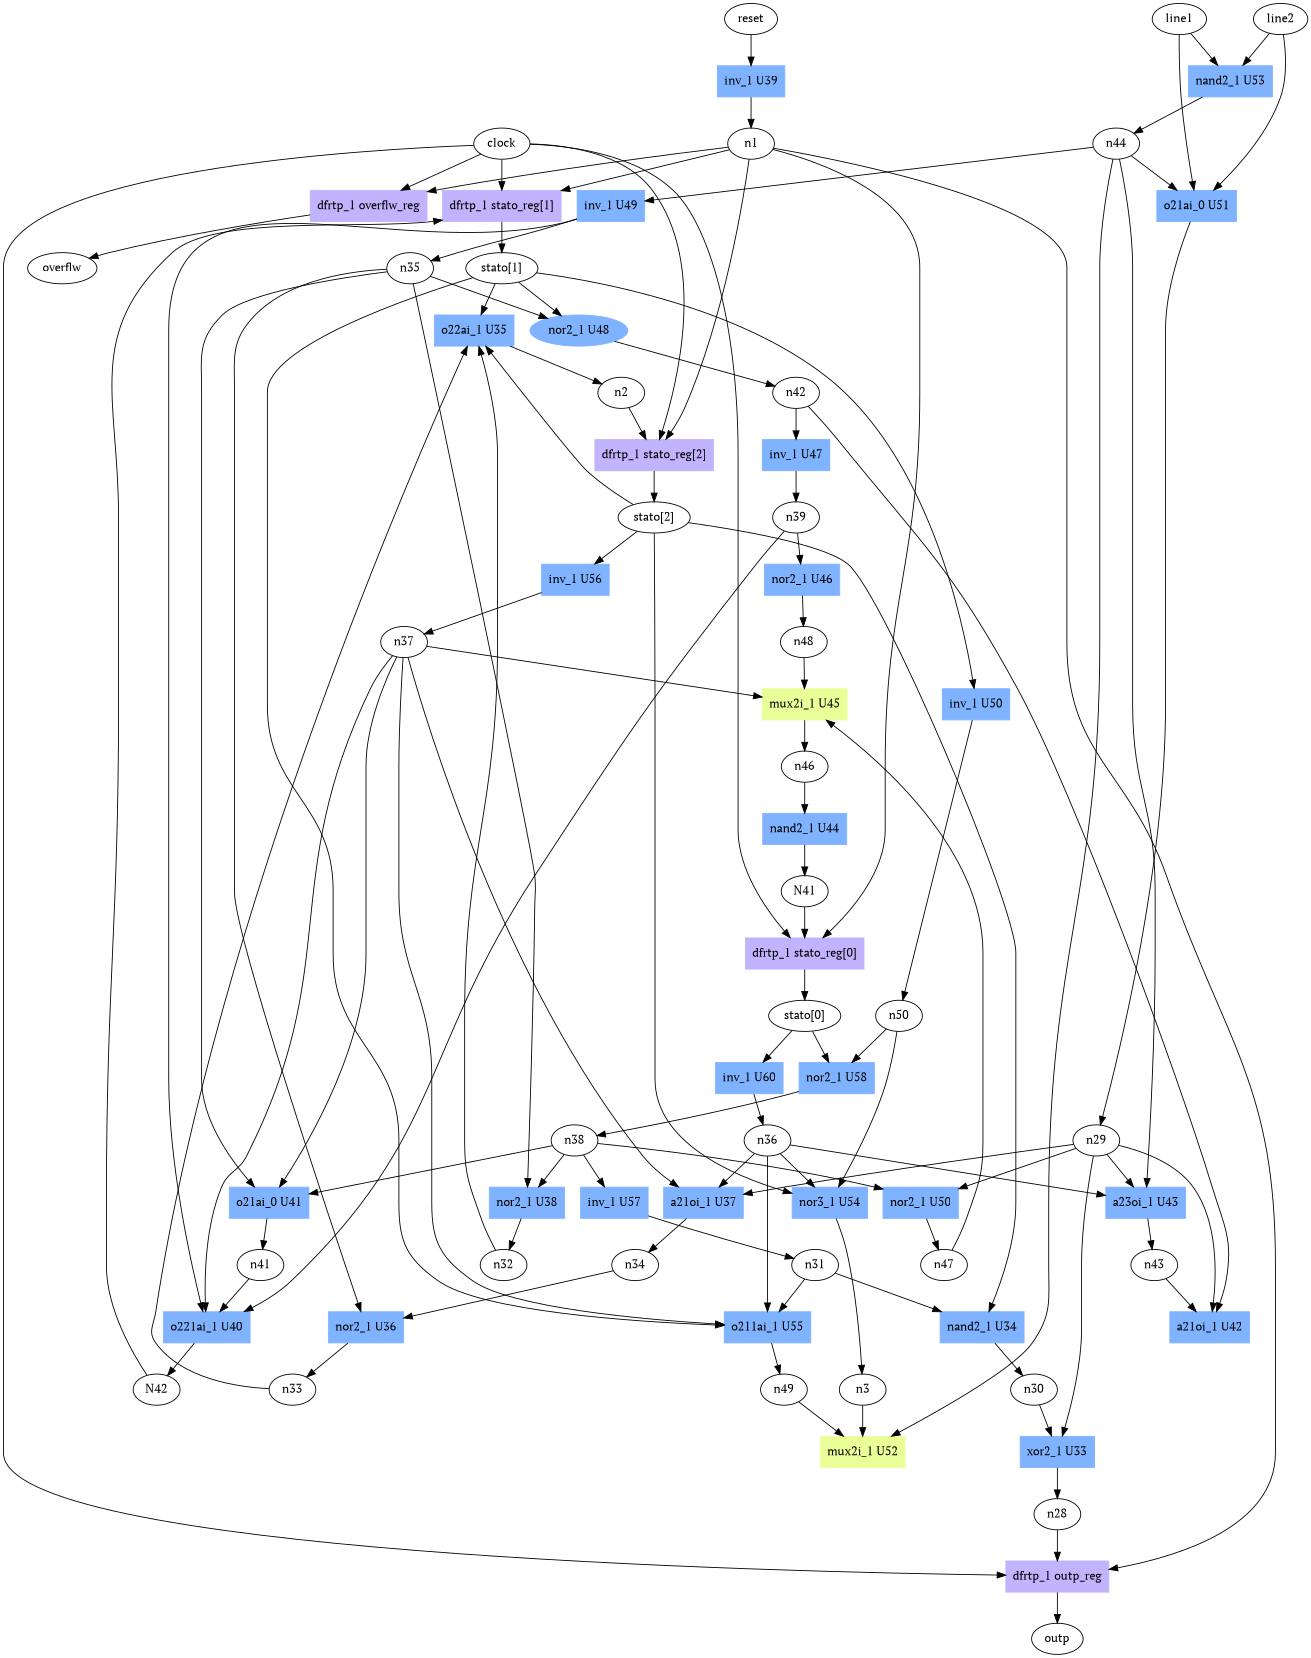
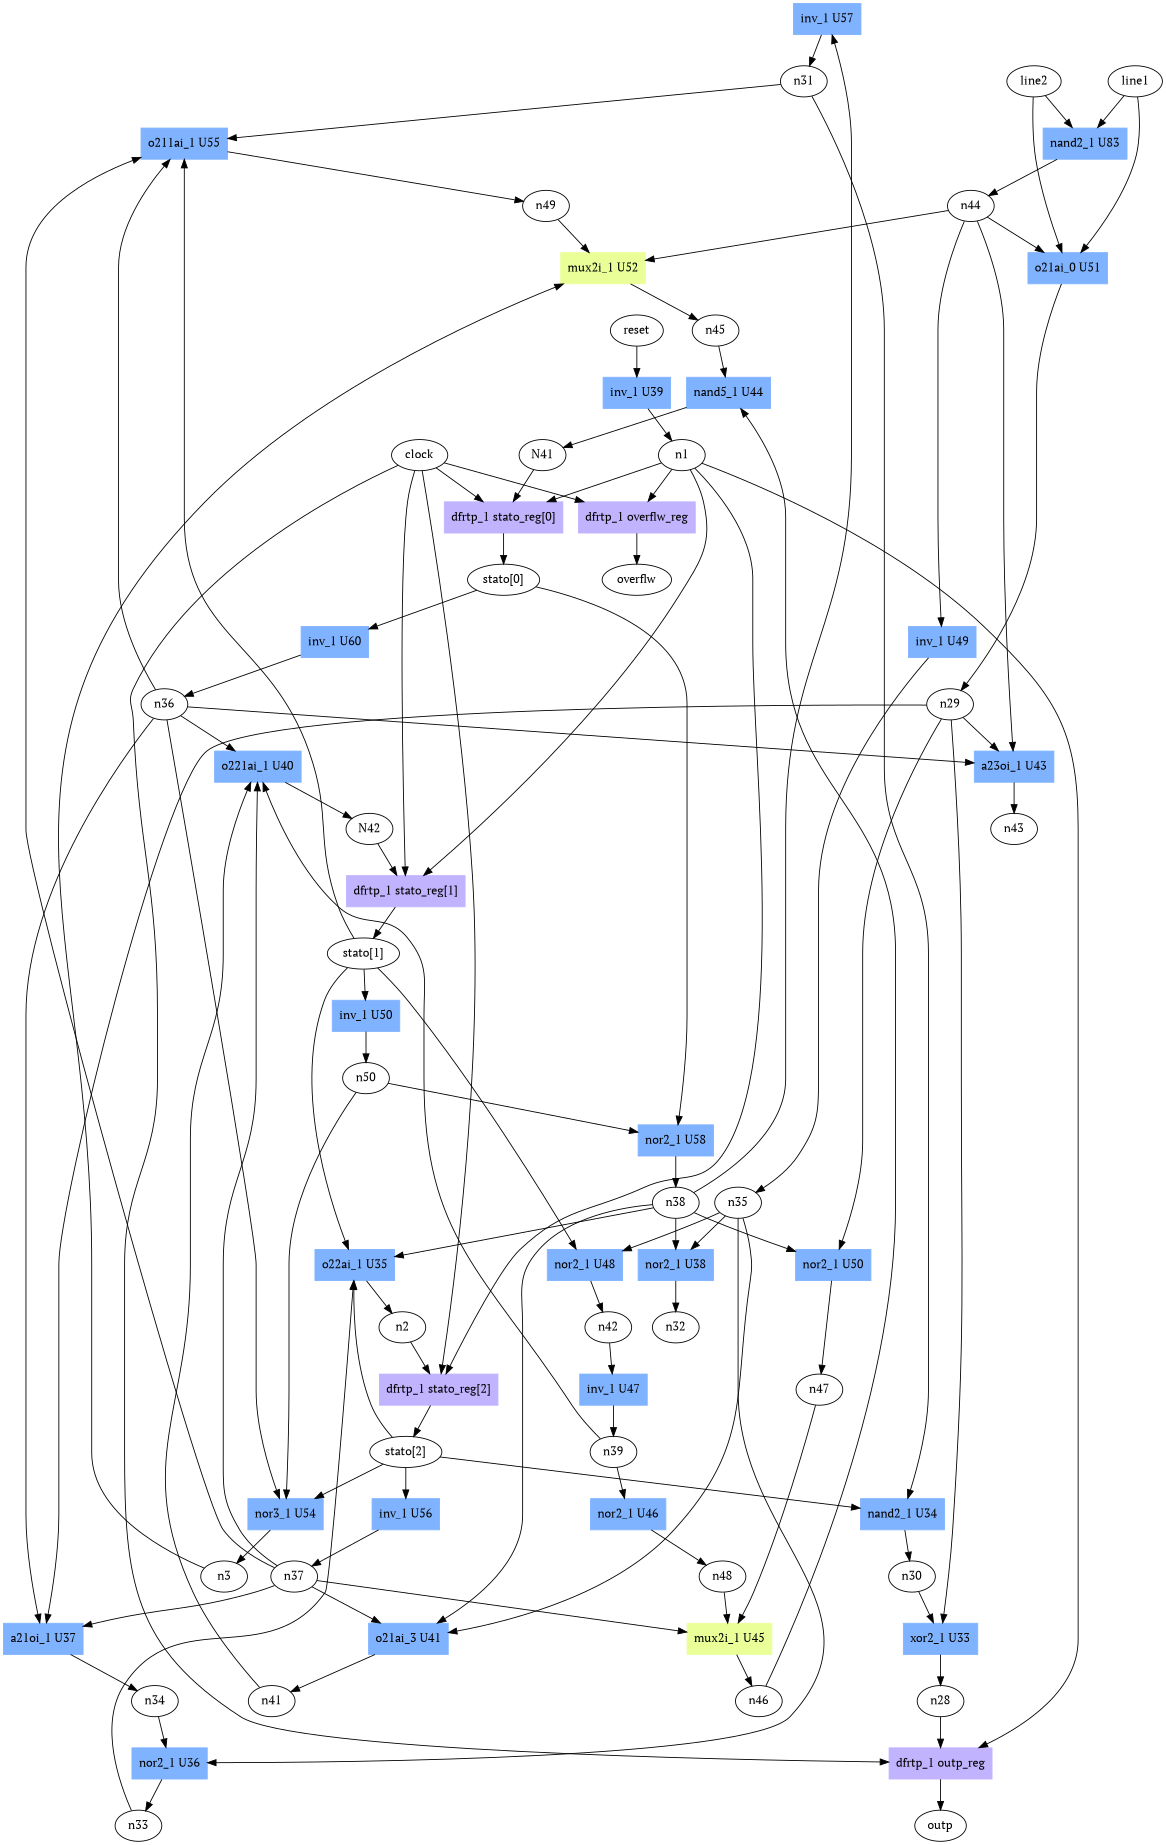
(1230, 81) -> (1085, 144)
(579, 331) -> (585, 1265)
none -> (716, 331)
(169, 581) -> (204, 731)
(485, 805) -> (528, 1231)
(805, 829) -> (729, 393)
(269, 1203) -> (408, 1639)
(1210, 1327) -> none
